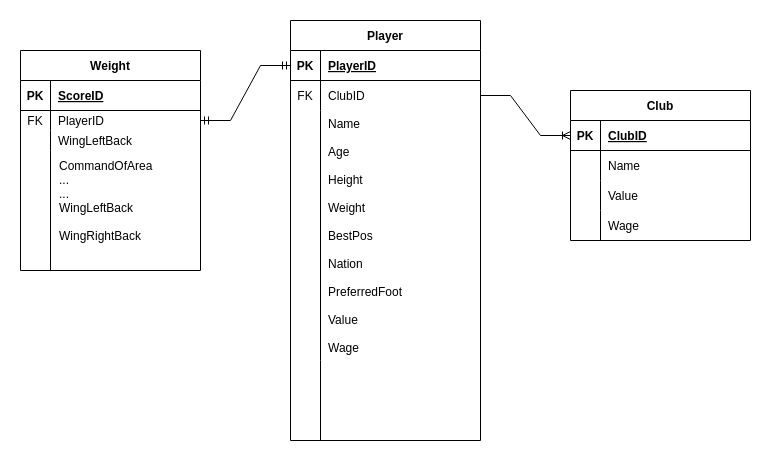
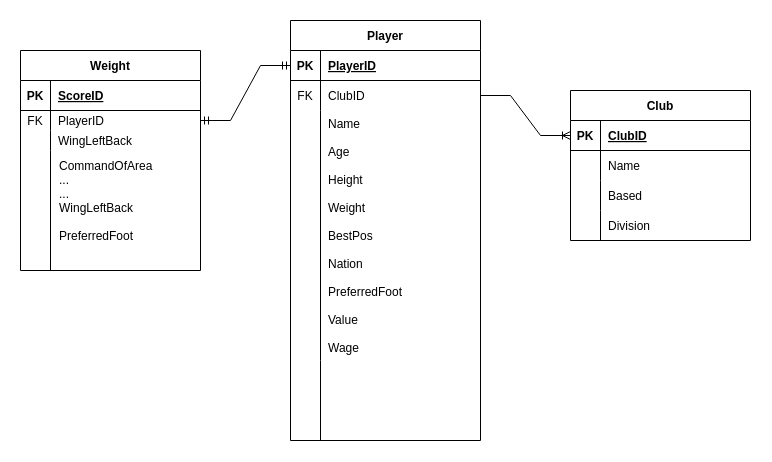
(103, 166) -> (103, 166)
(623, 196) -> (625, 196)
(621, 226) -> (630, 226)
